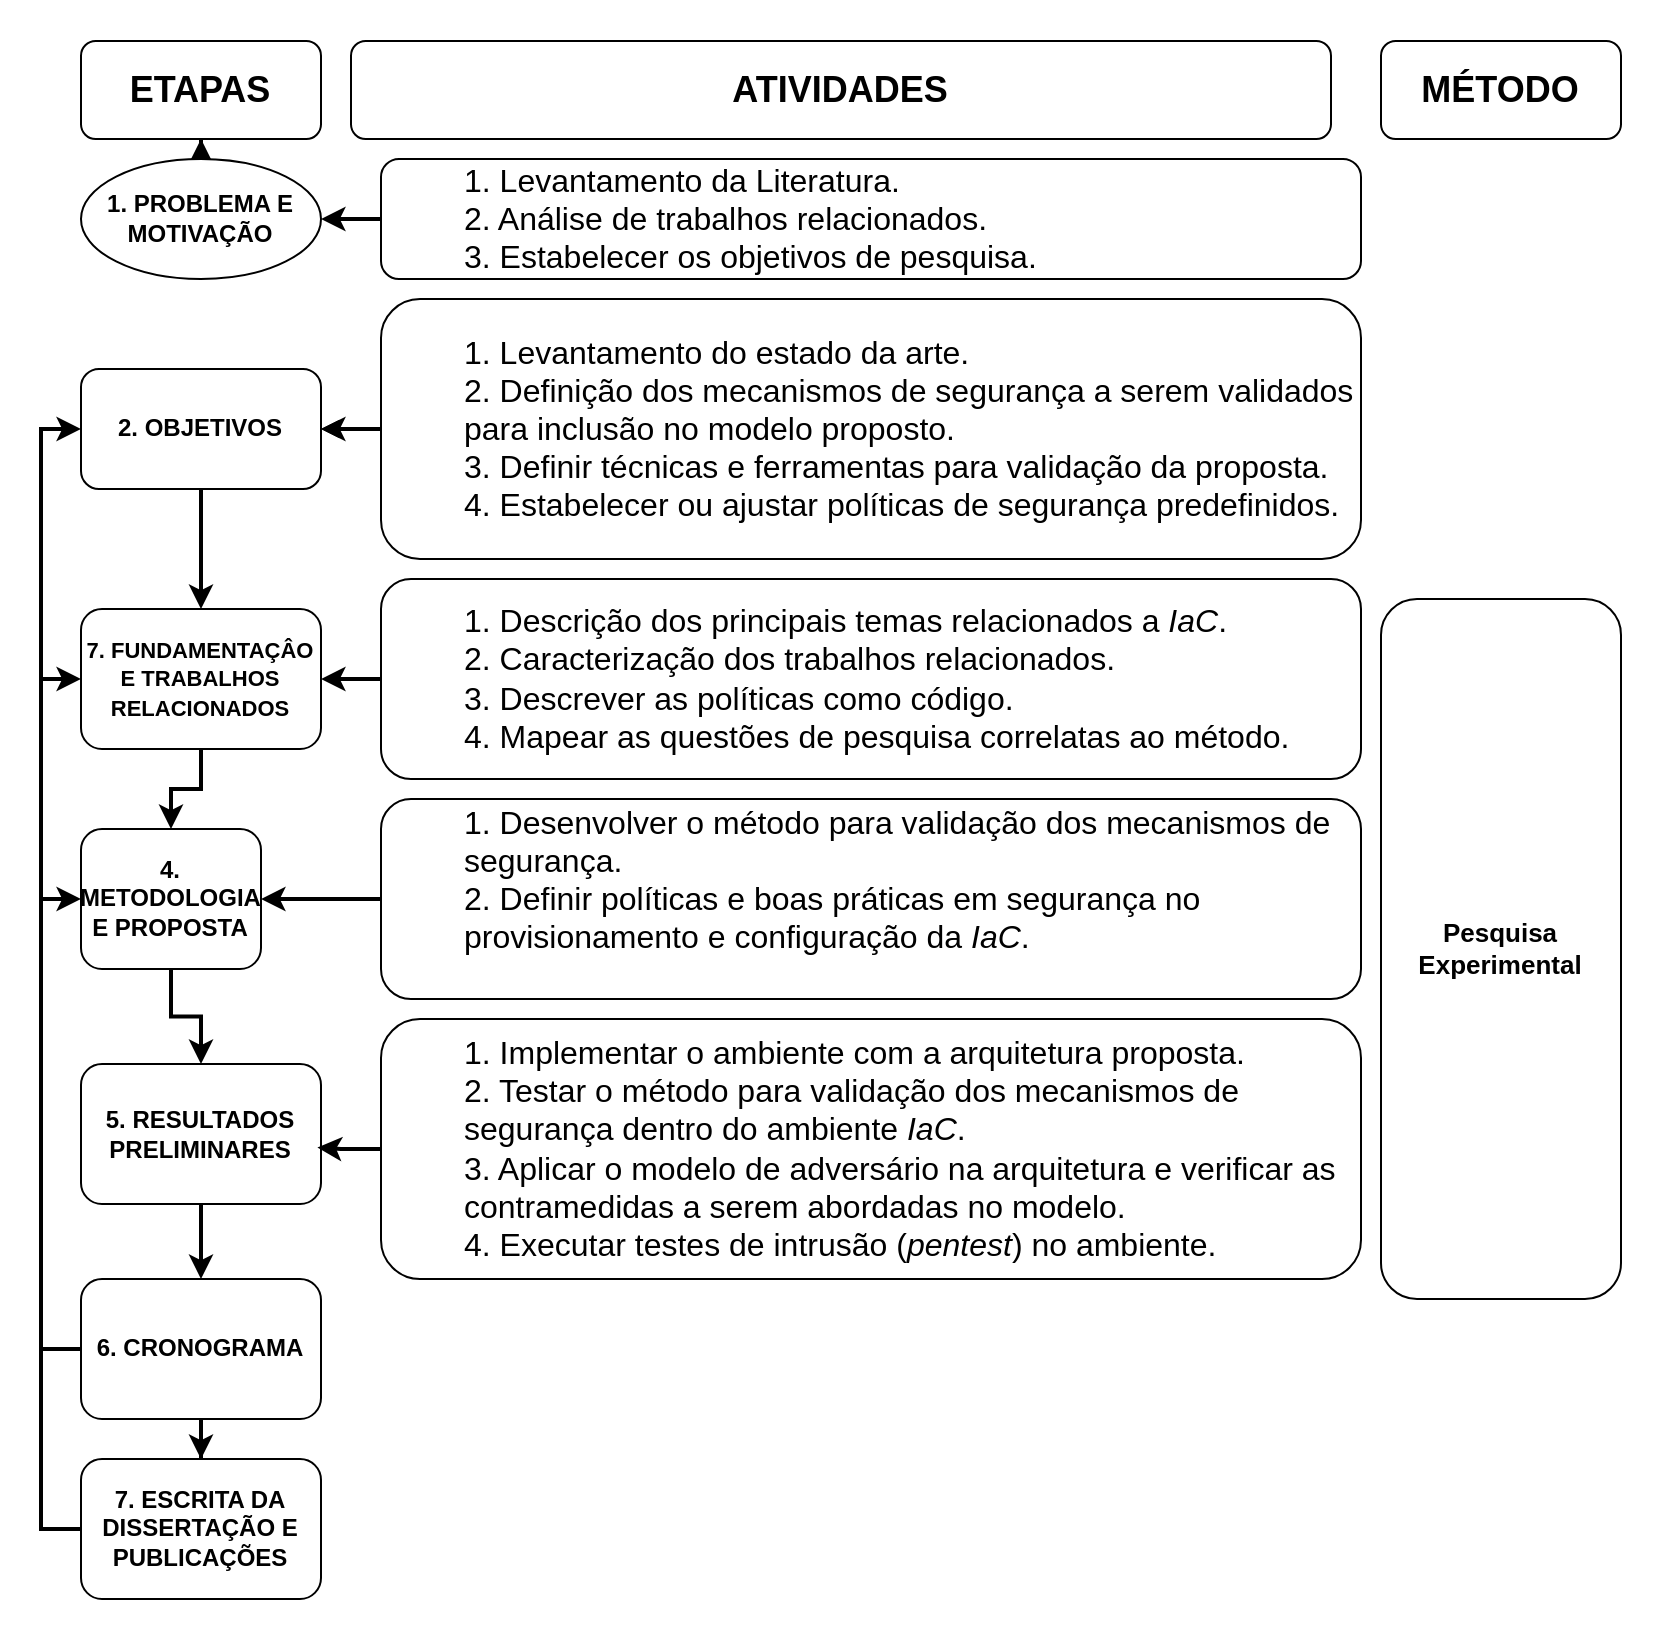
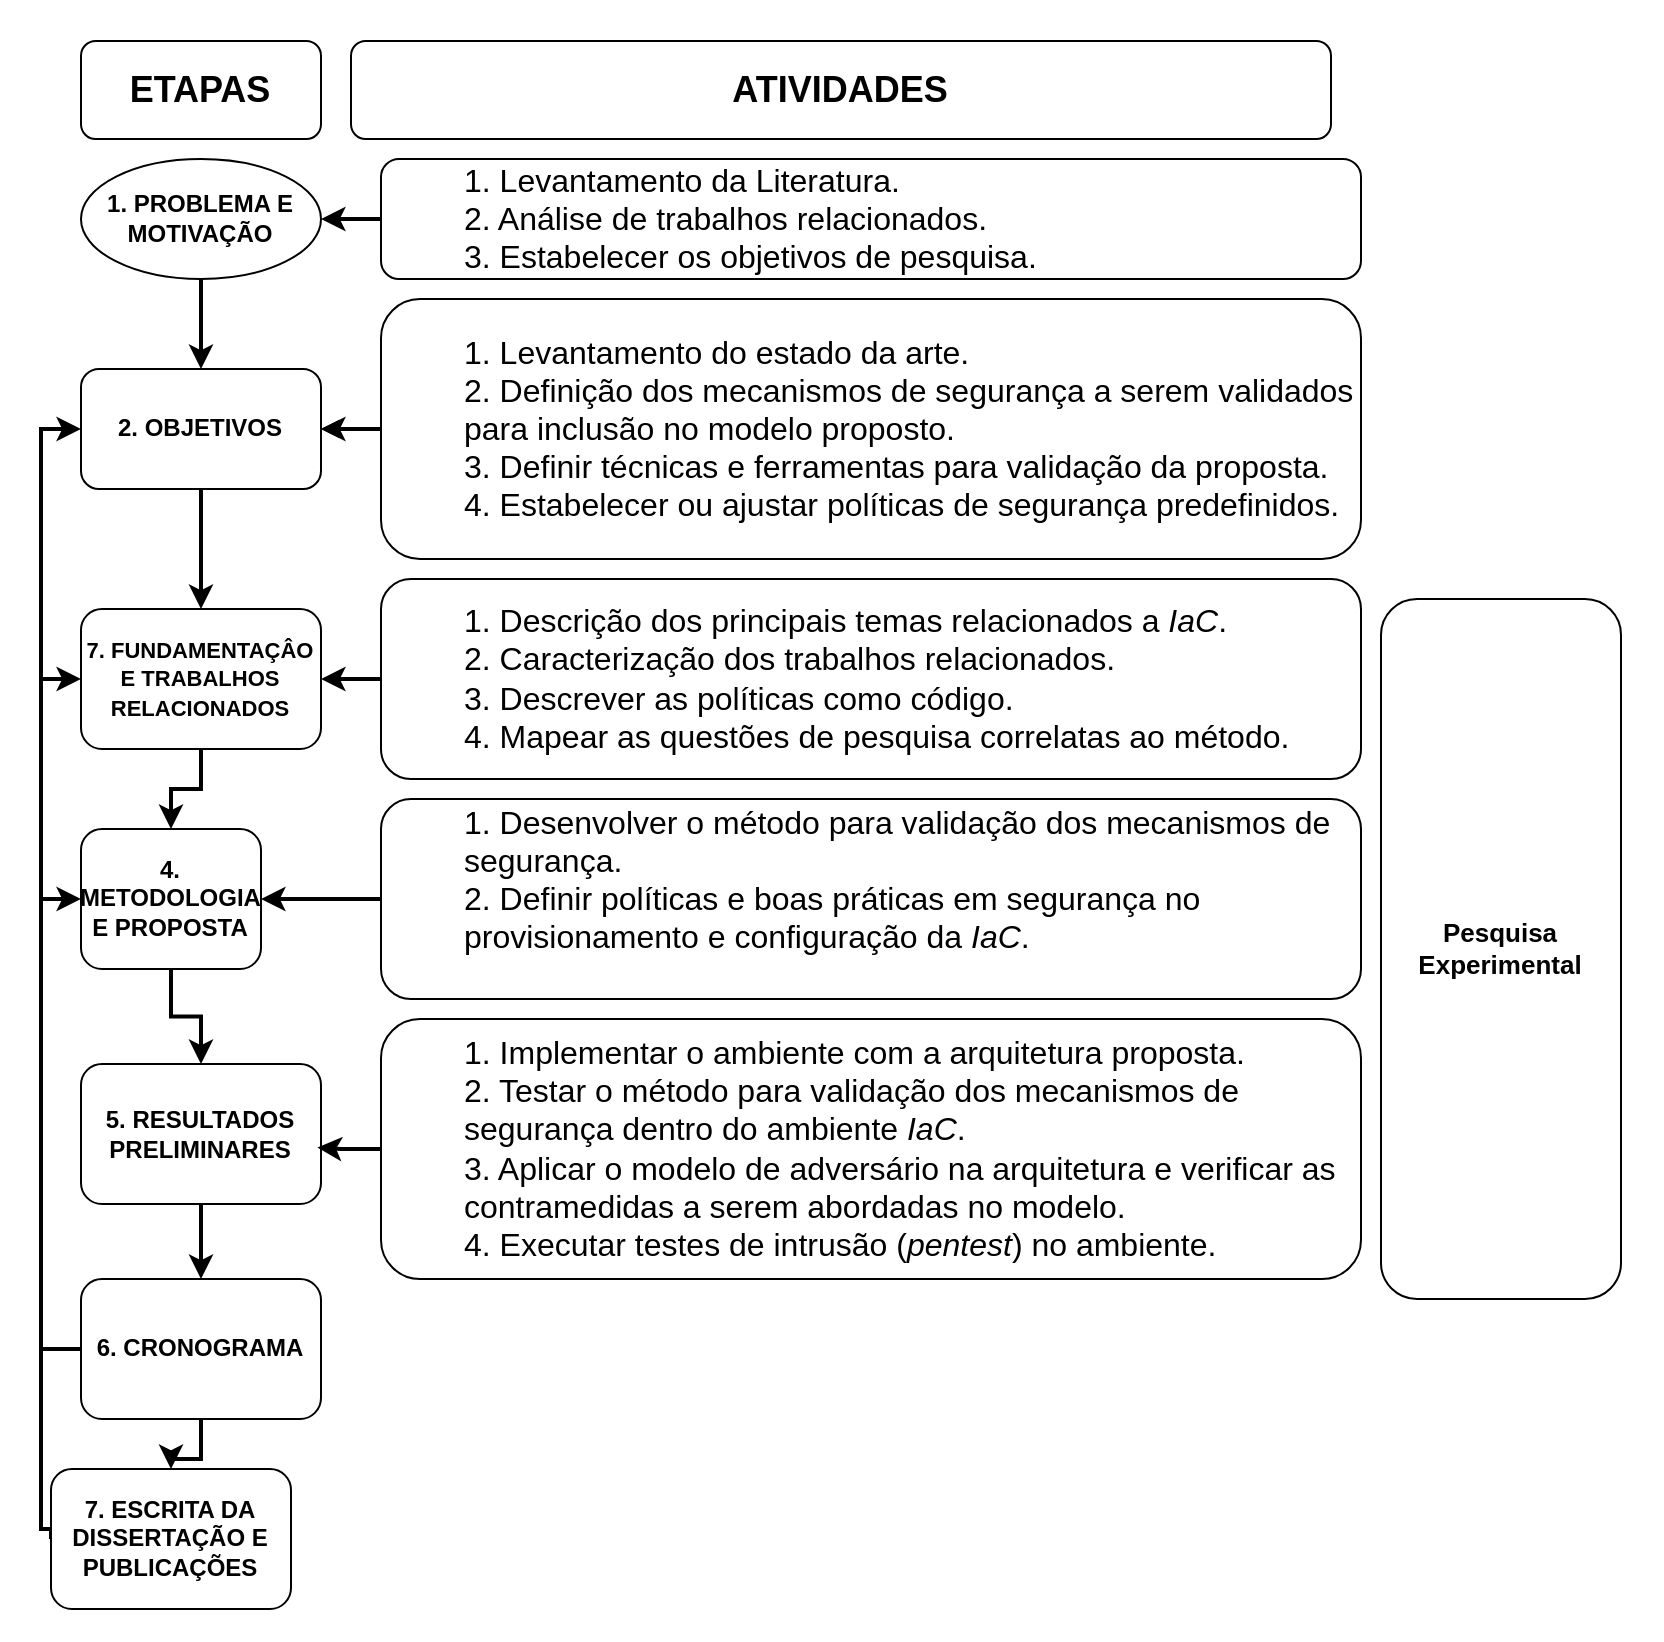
(1501, 90) -> none
(201, 149) -> (201, 315)
(201, 1529) -> (171, 1539)
